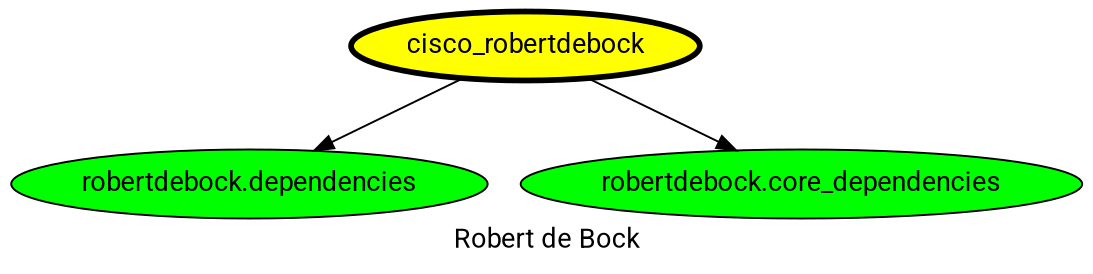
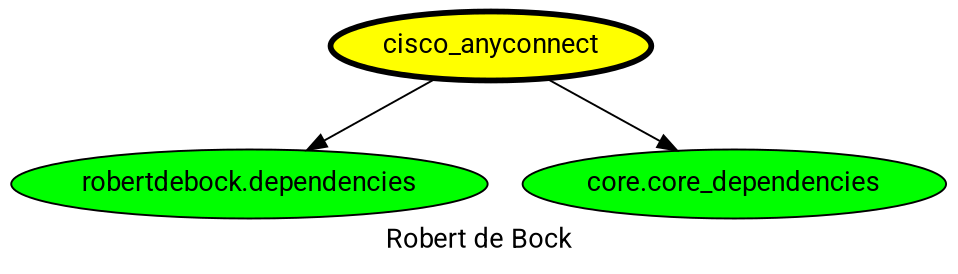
(525, 46) -> (491, 46)
(801, 184) -> (734, 184)
